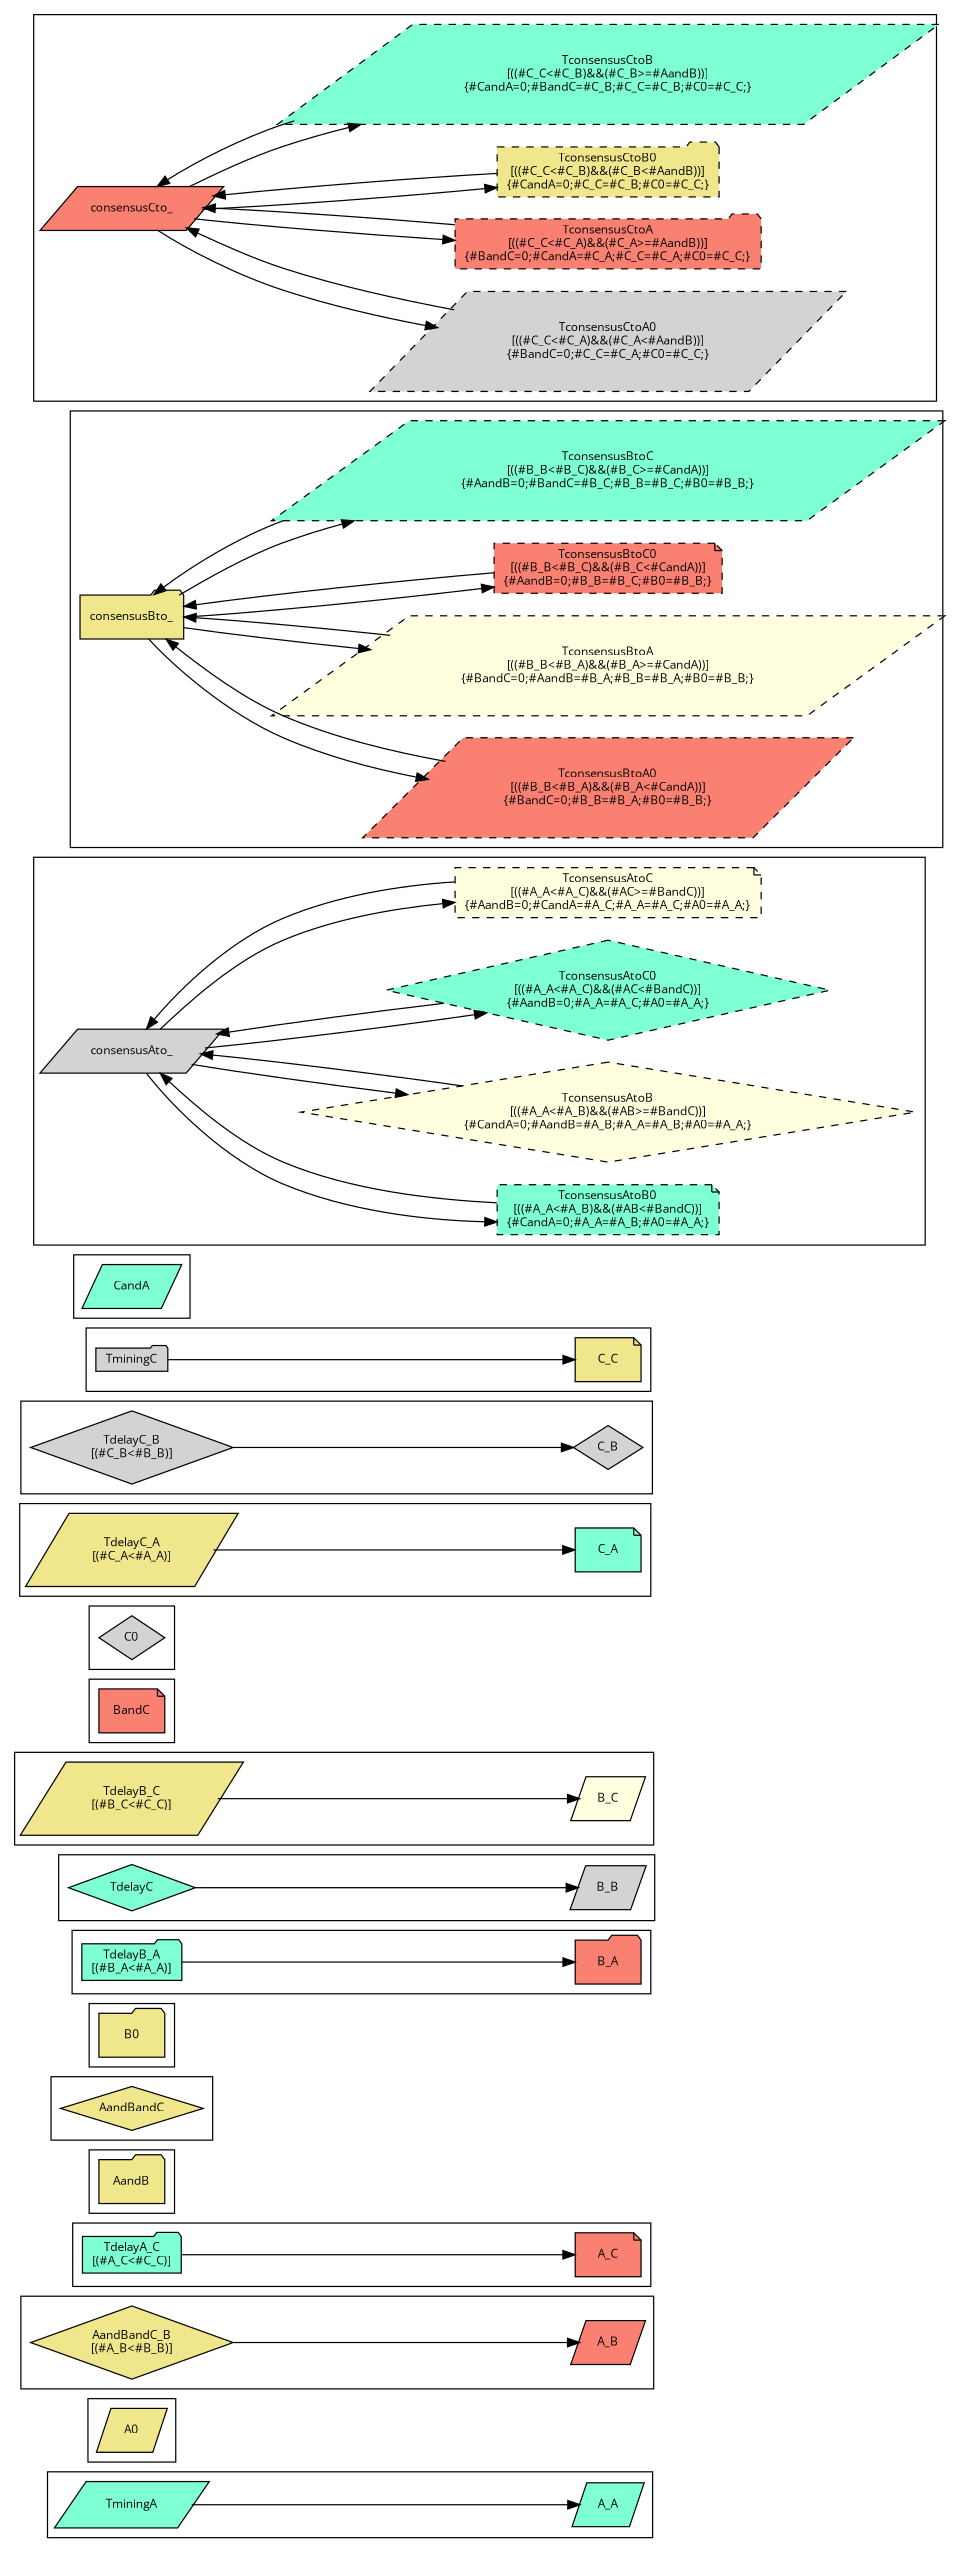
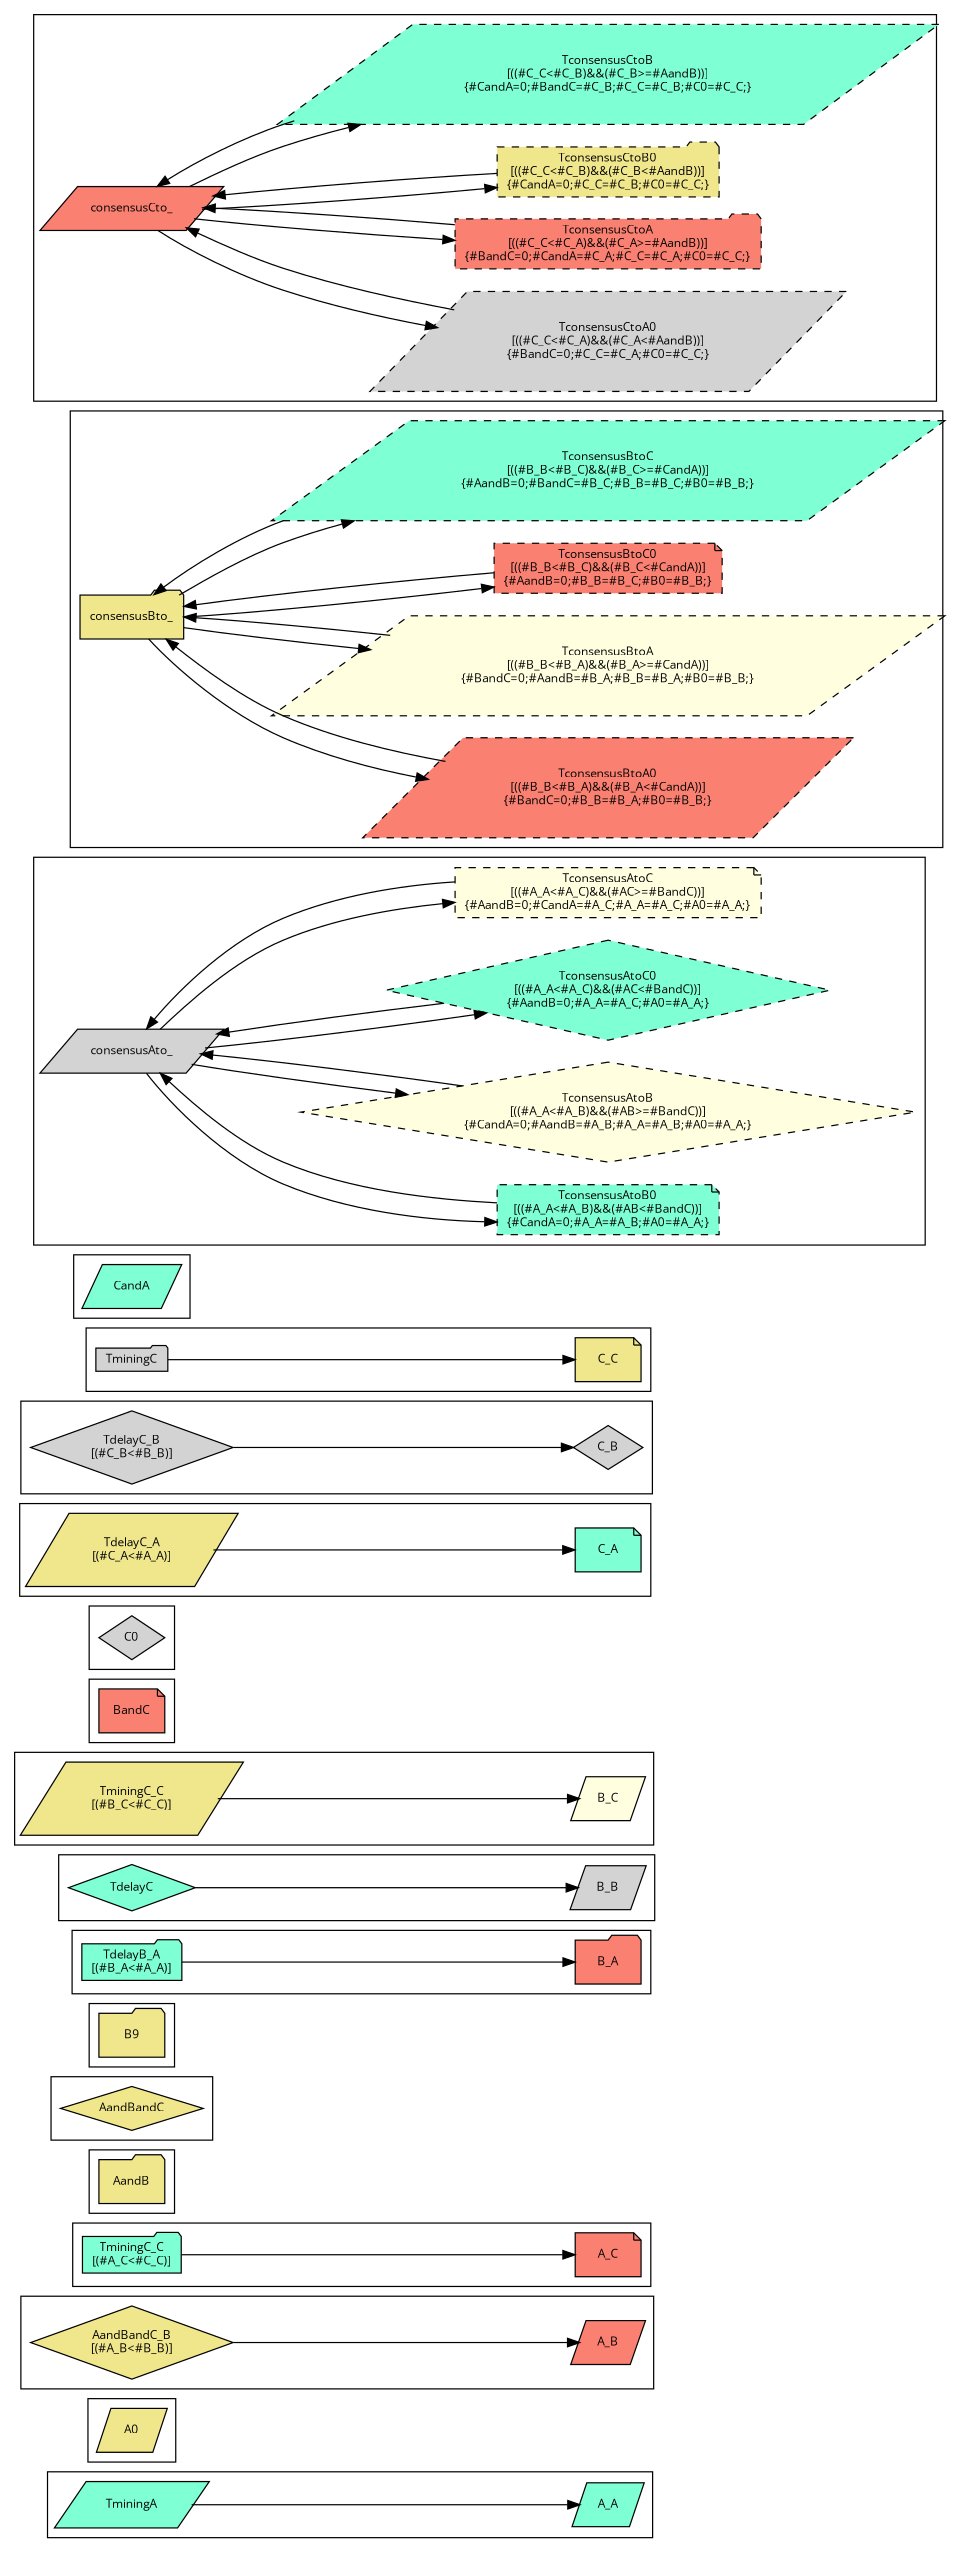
(132, 1799) -> (132, 1799)
(132, 2035) -> (132, 2035)
(132, 2255) -> (132, 2255)
